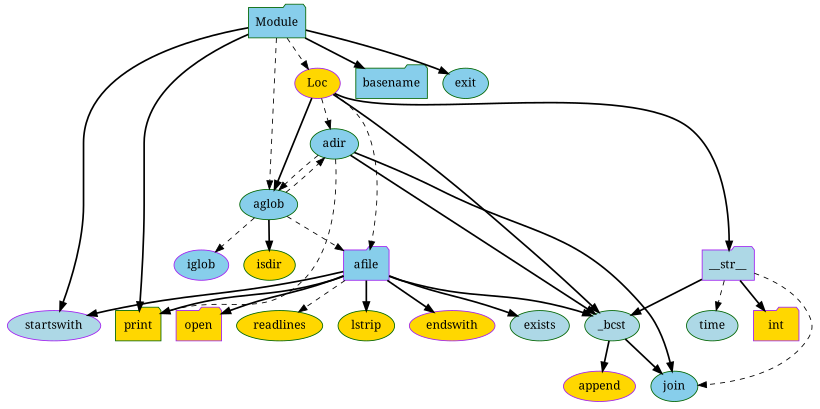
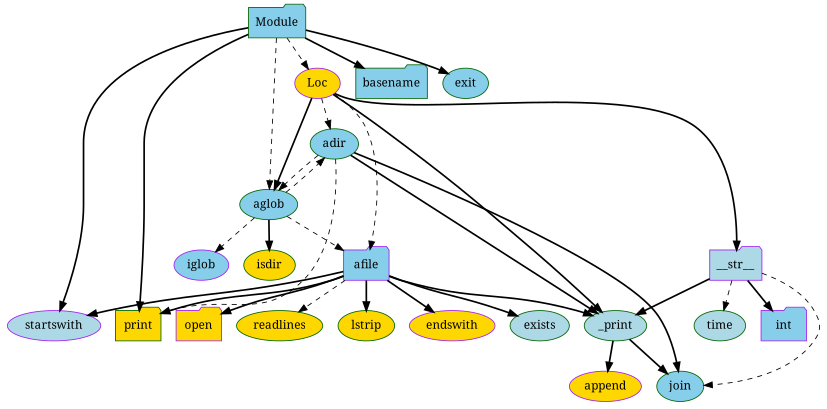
(612, 326) -> (615, 326)
(776, 326) -> (784, 326)
